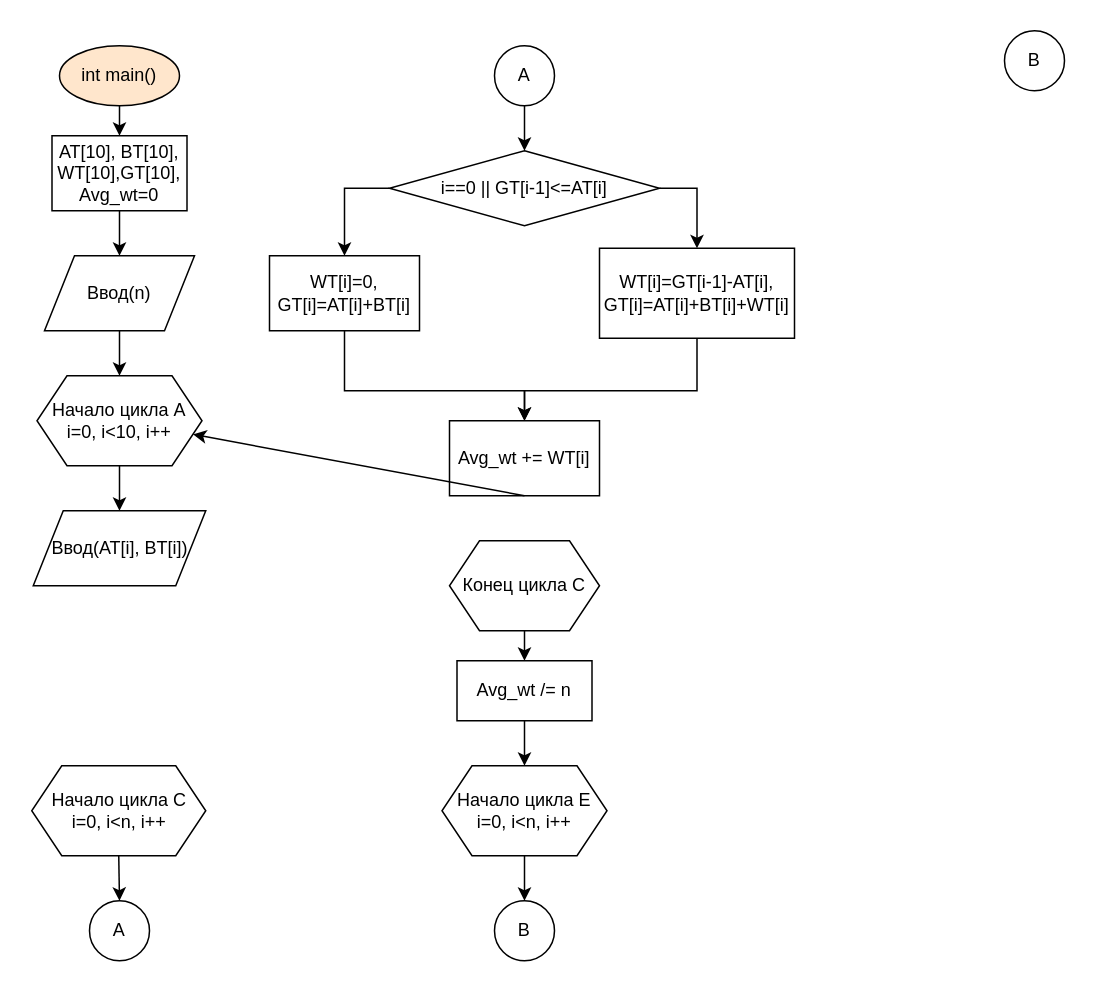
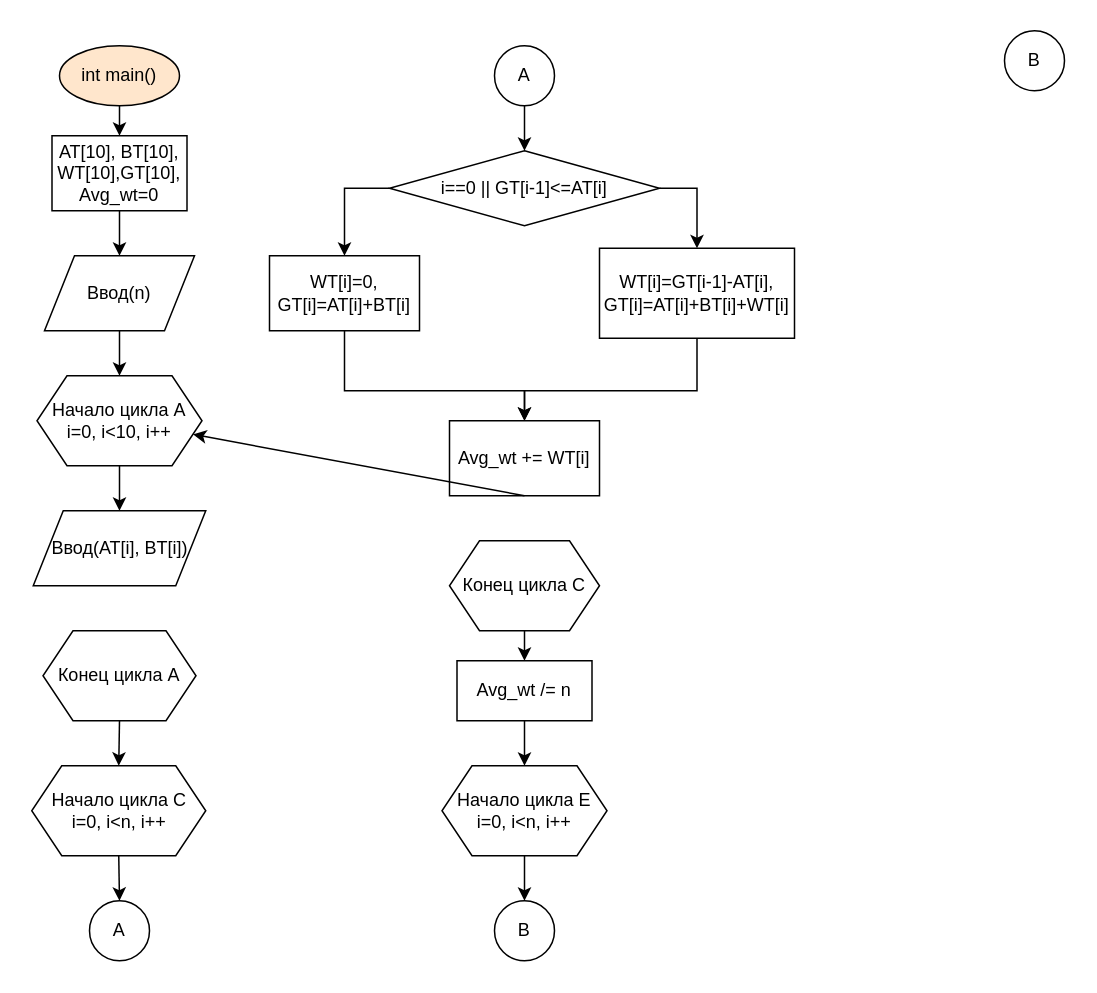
none -> (119, 676)
none -> (119, 738)
